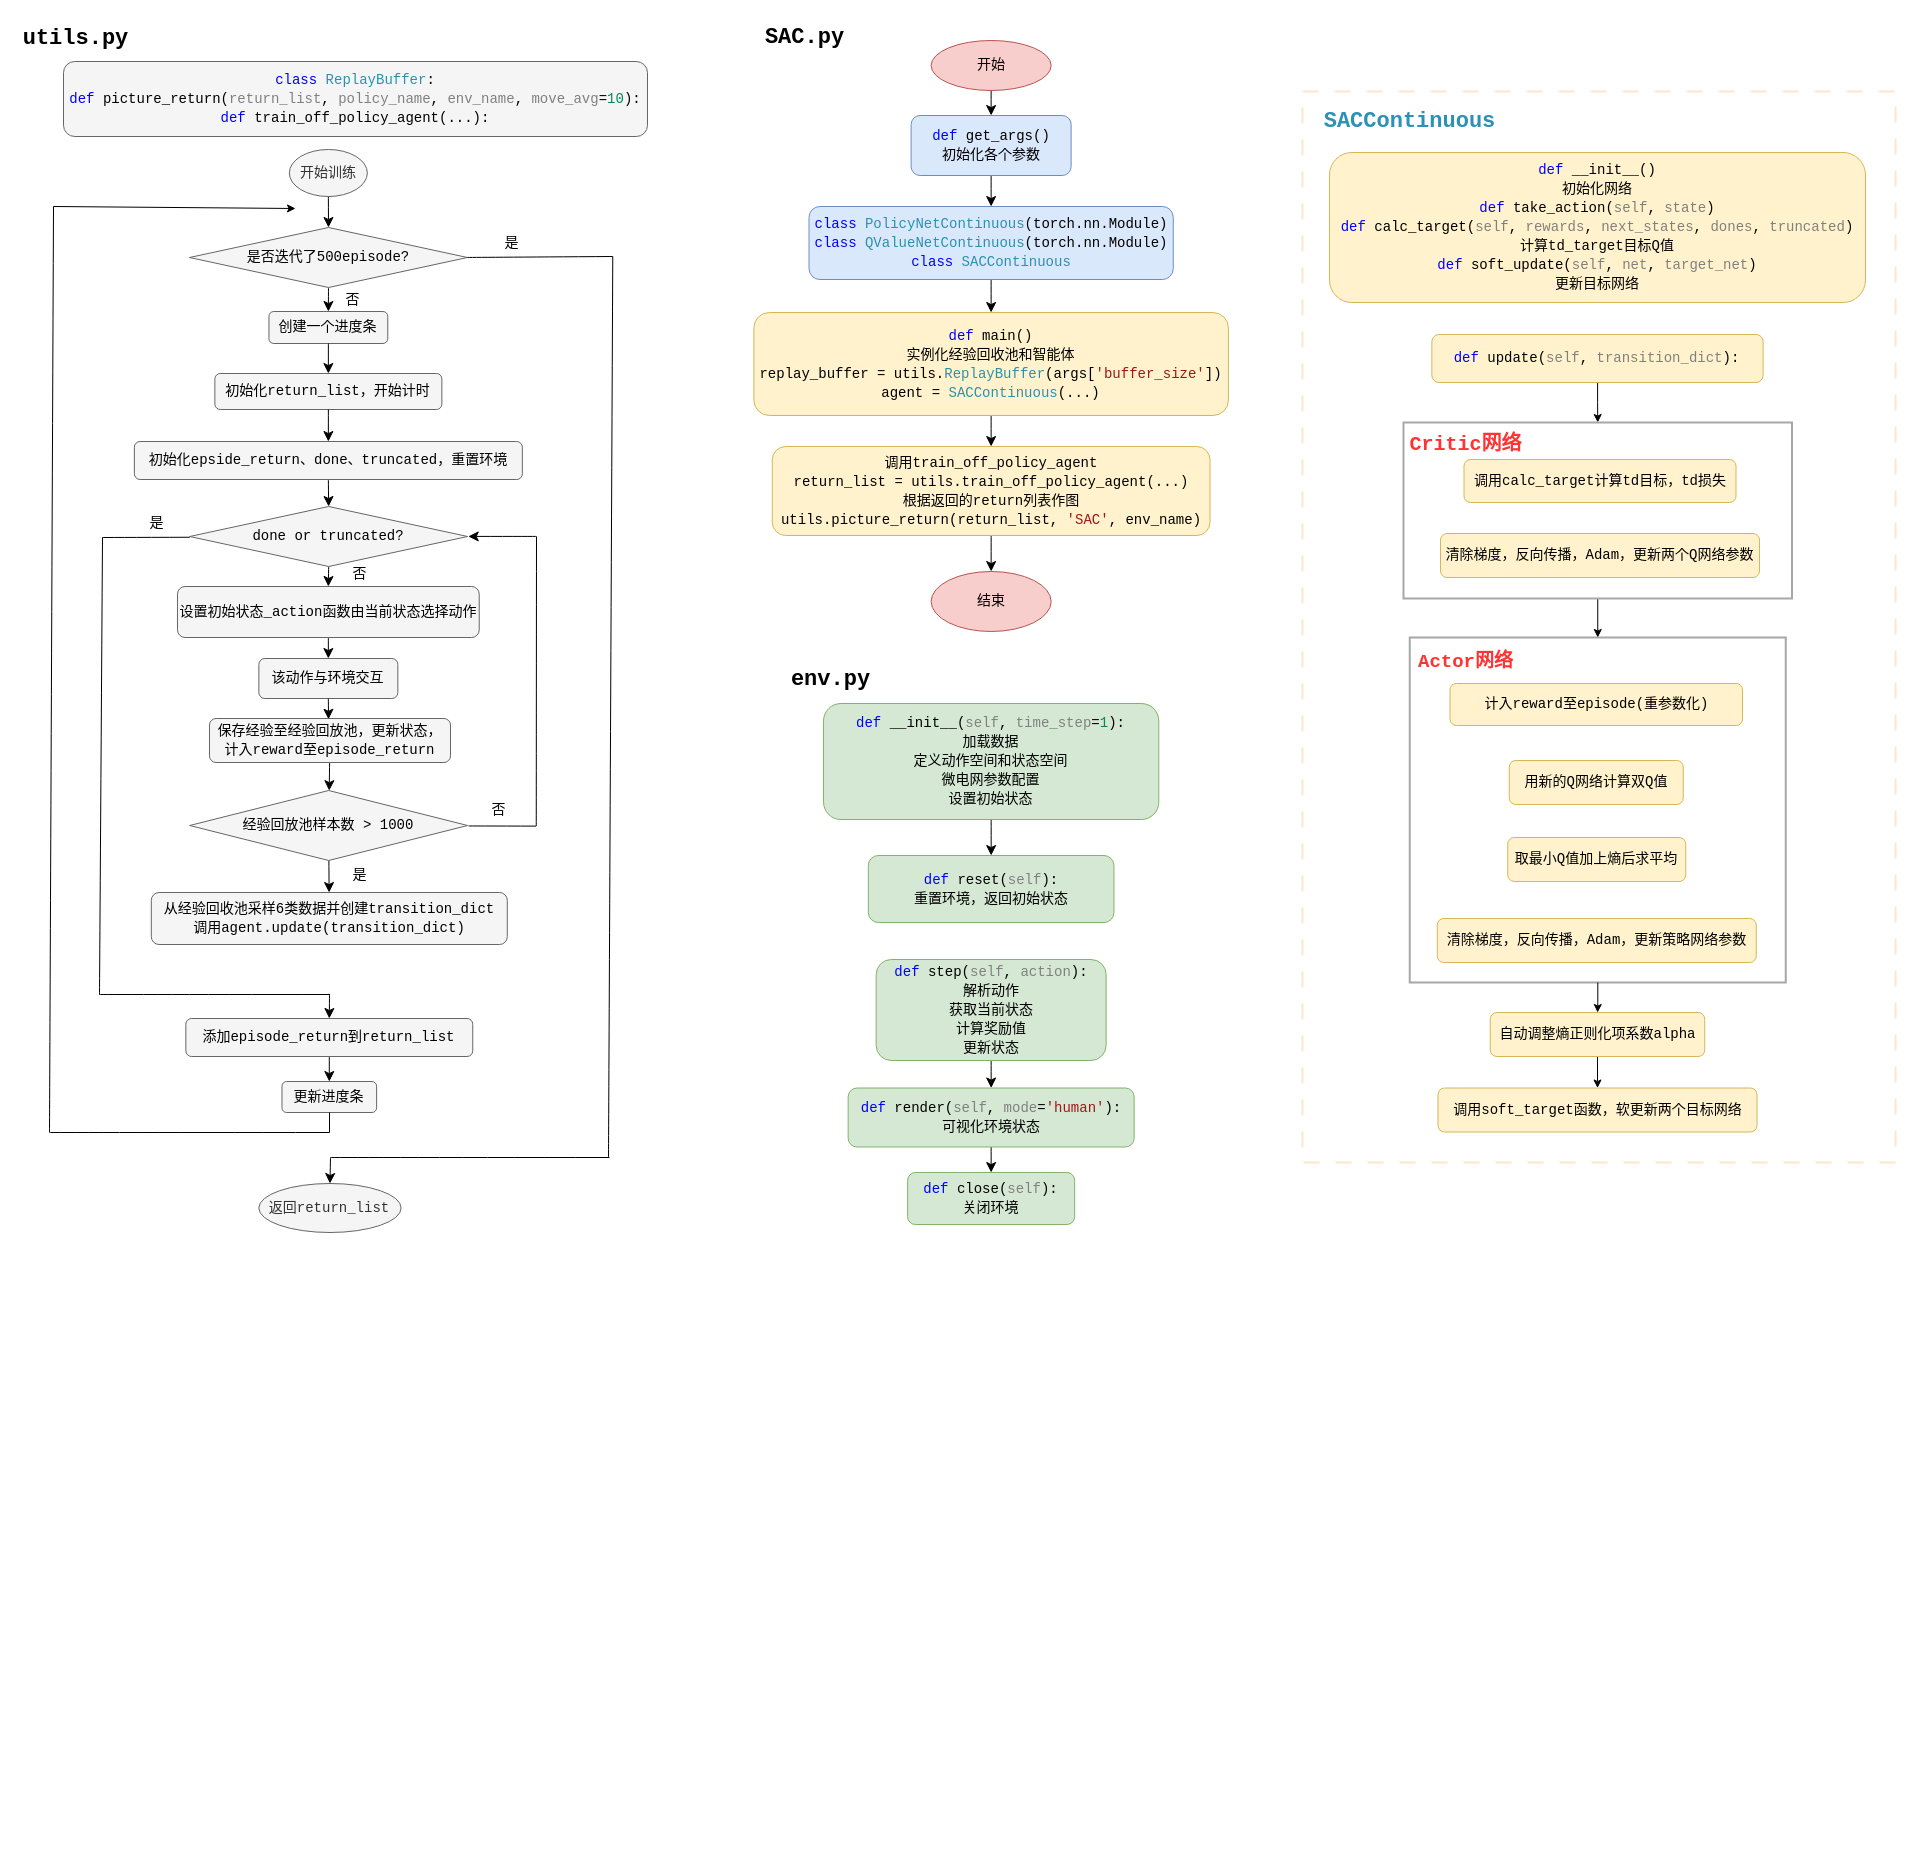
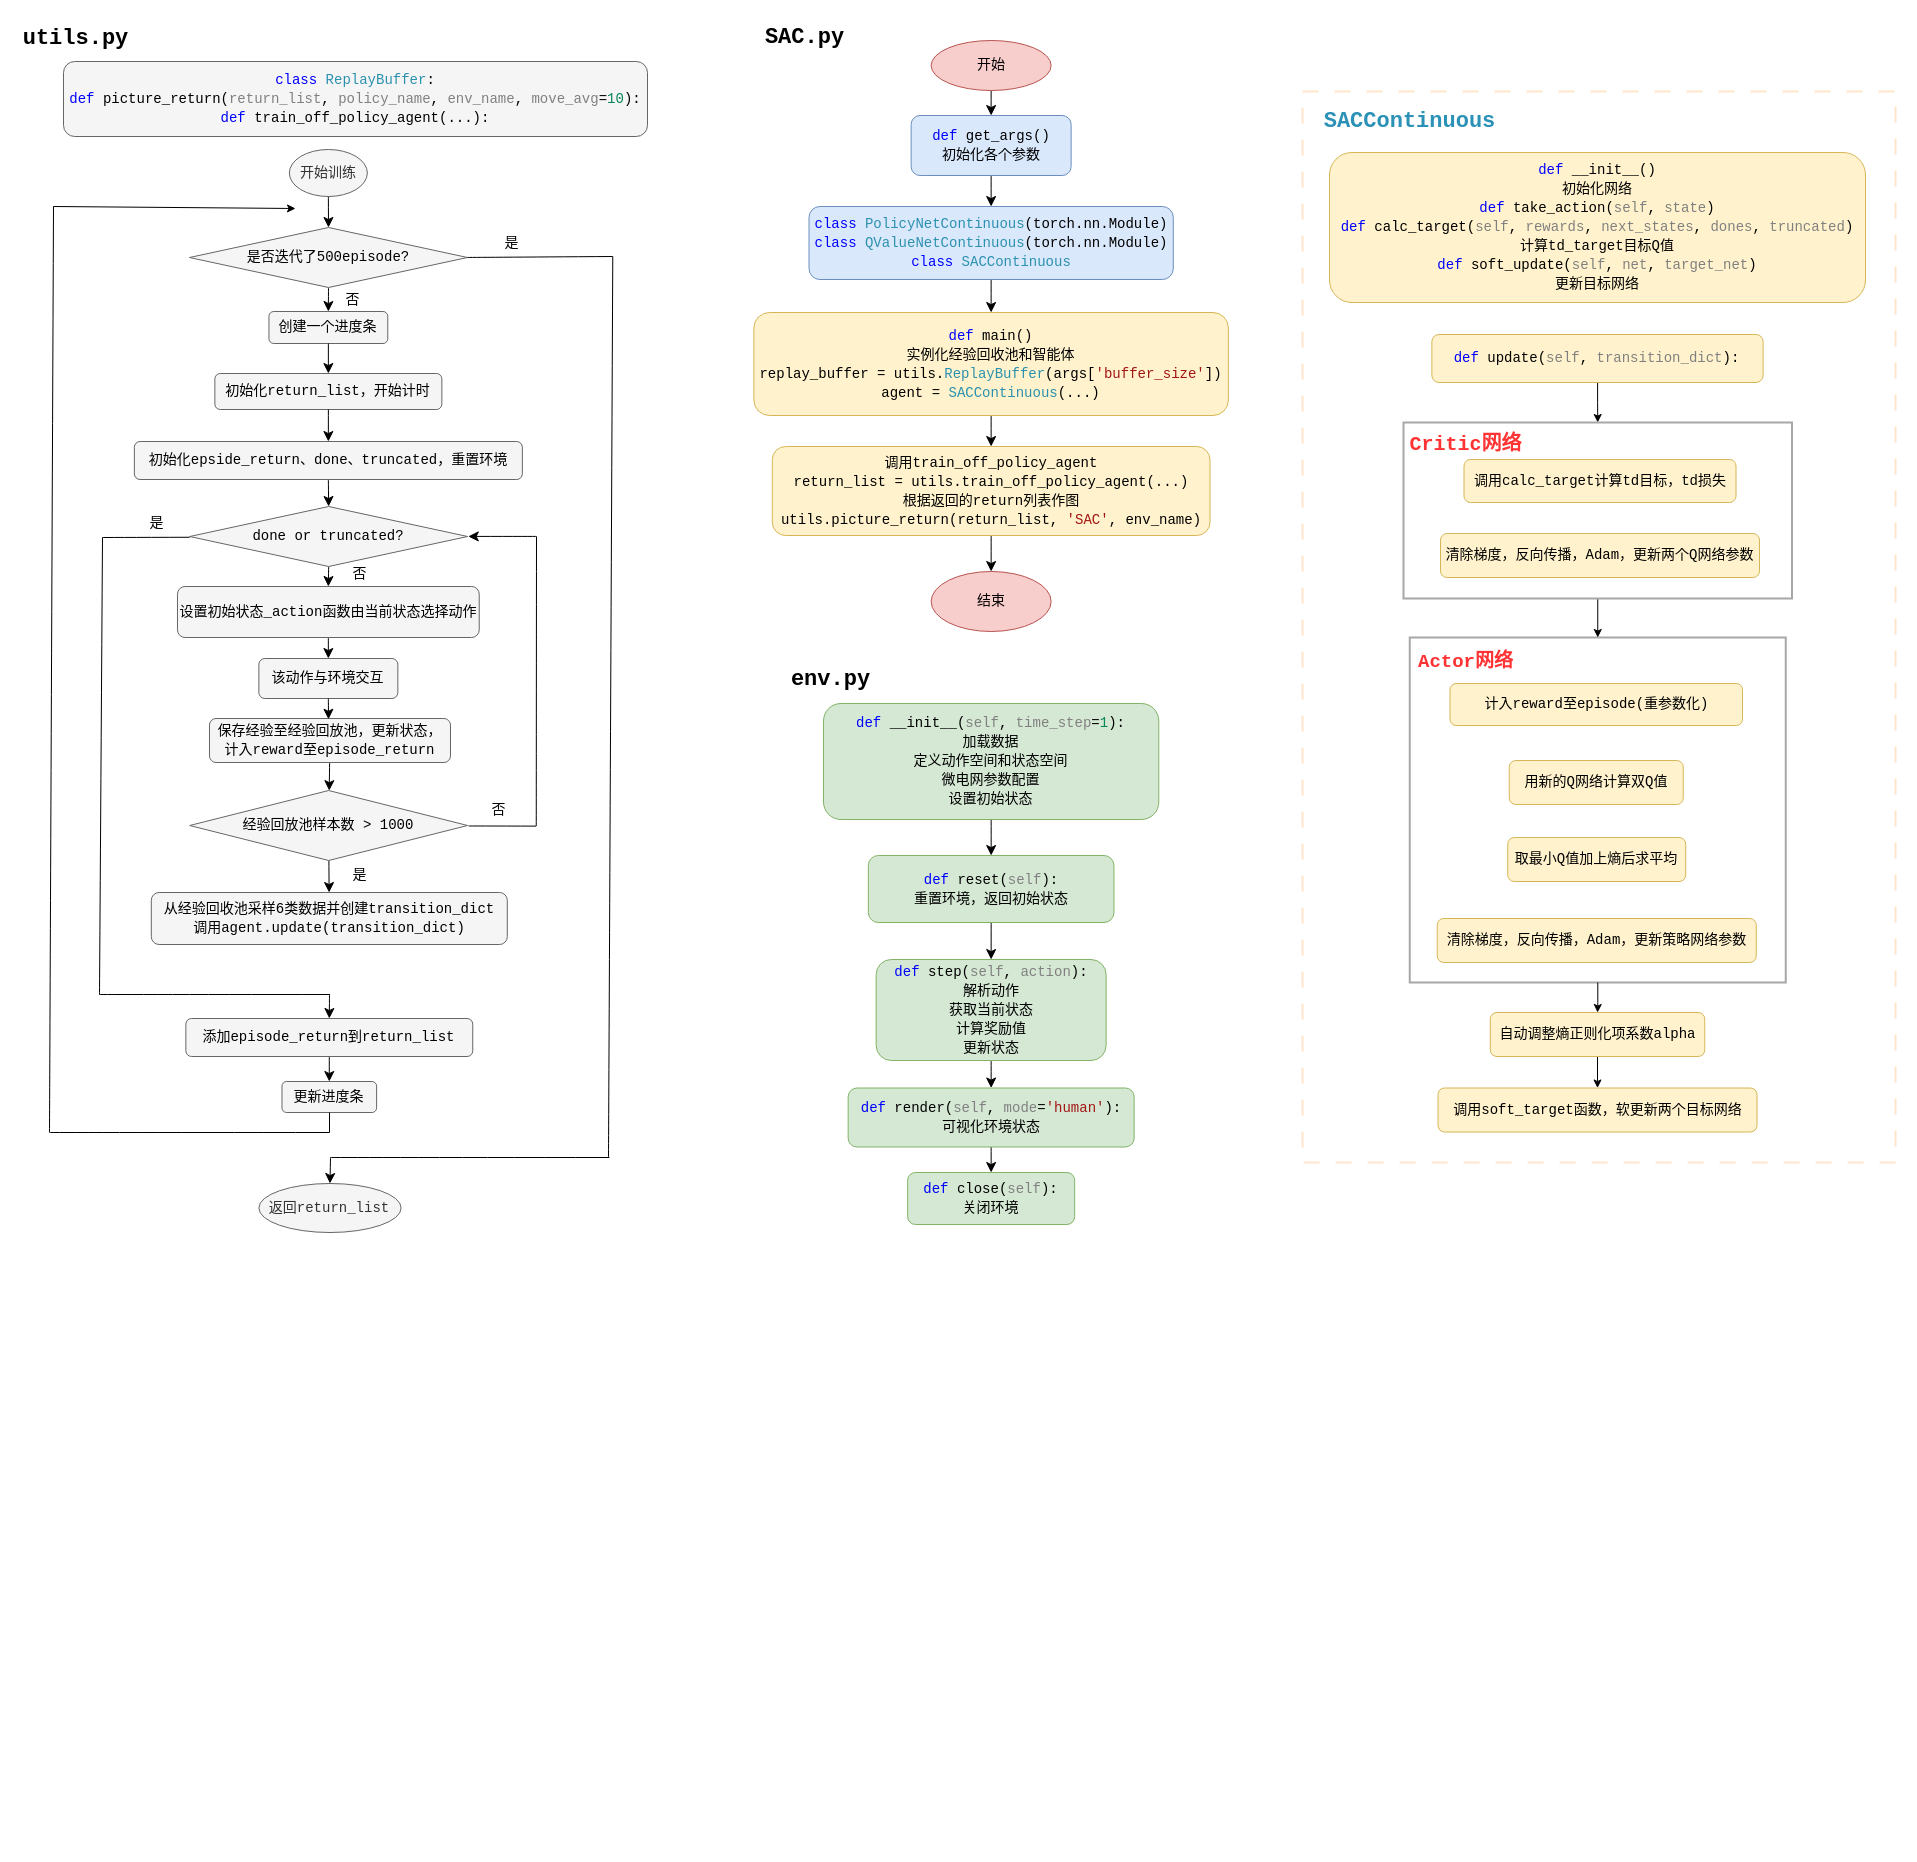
none -> (991, 937)
